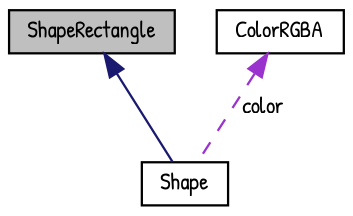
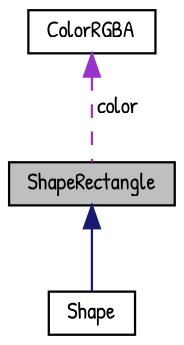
(226, 118) -> (92, 120)
